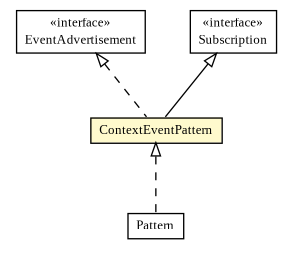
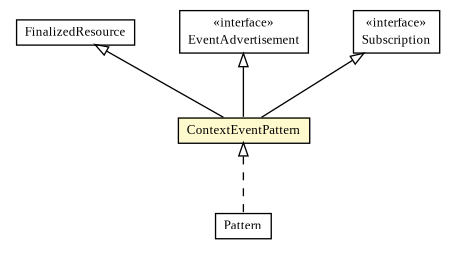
none -> (75, 32)
(126, 90) -> (243, 92)
